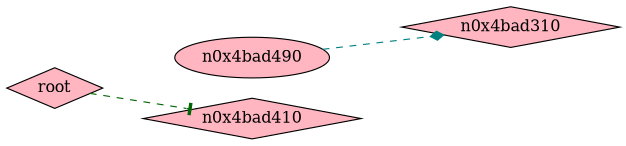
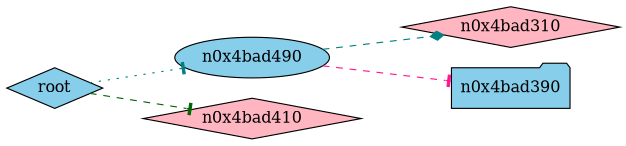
(252, 58) -> (252, 58)
none -> (135, 76)
(55, 88) -> (55, 88)
none -> (511, 88)
